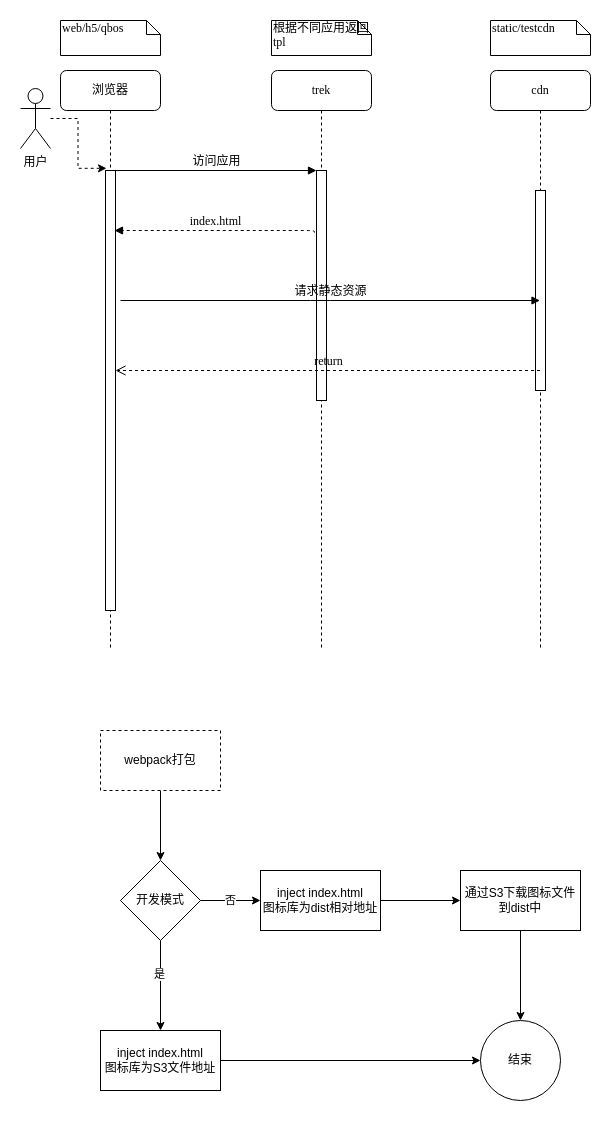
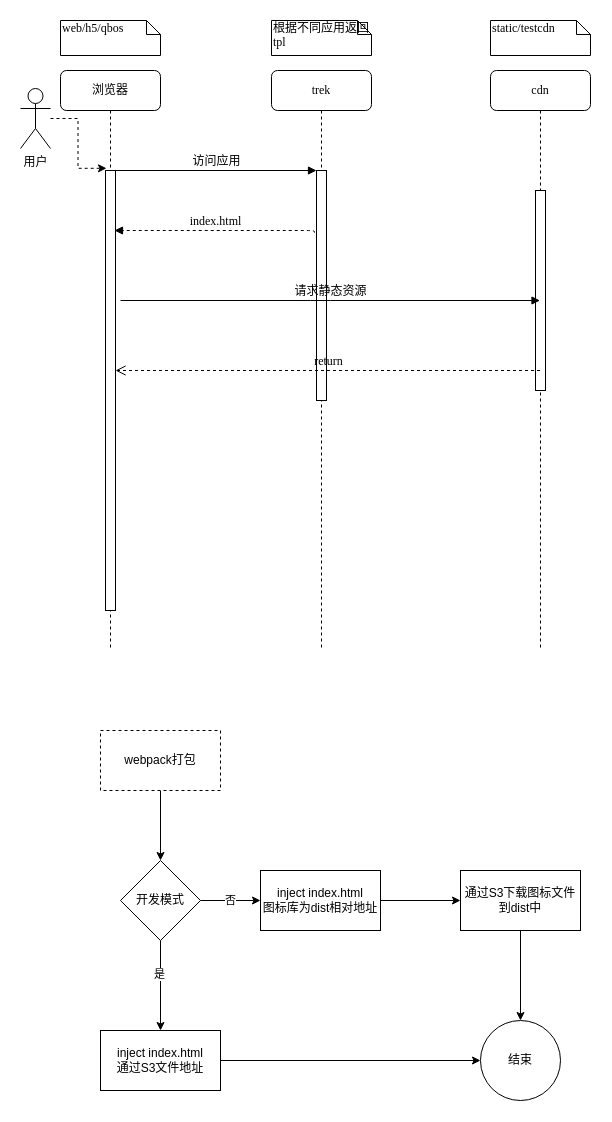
(161, 1061) -> (161, 1061)
